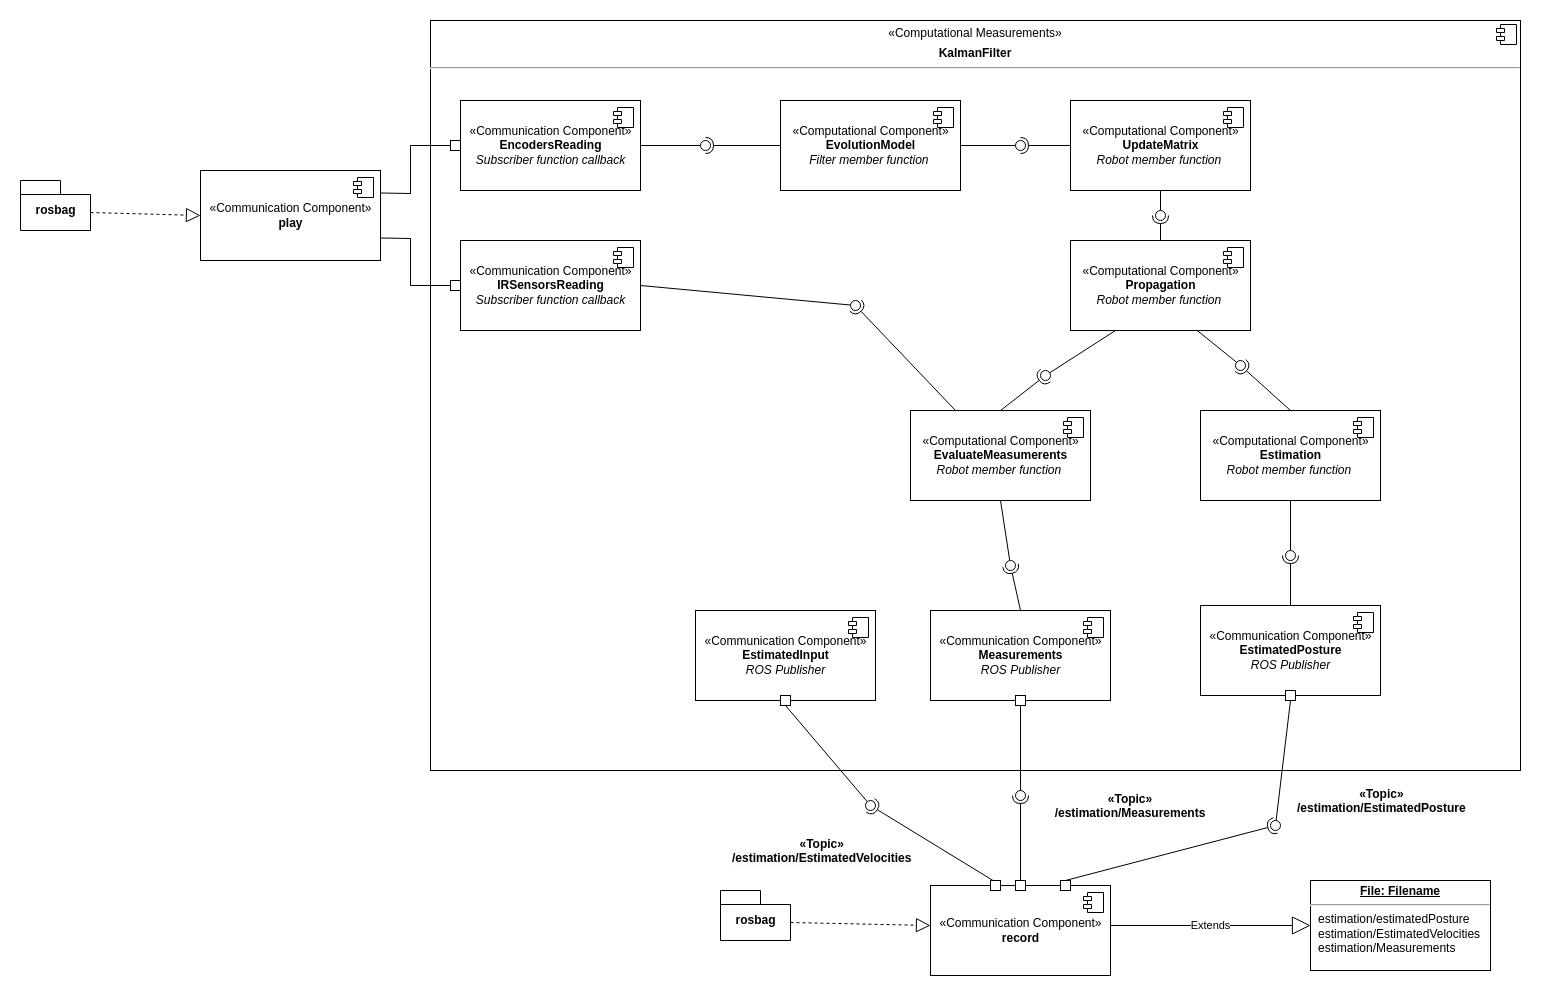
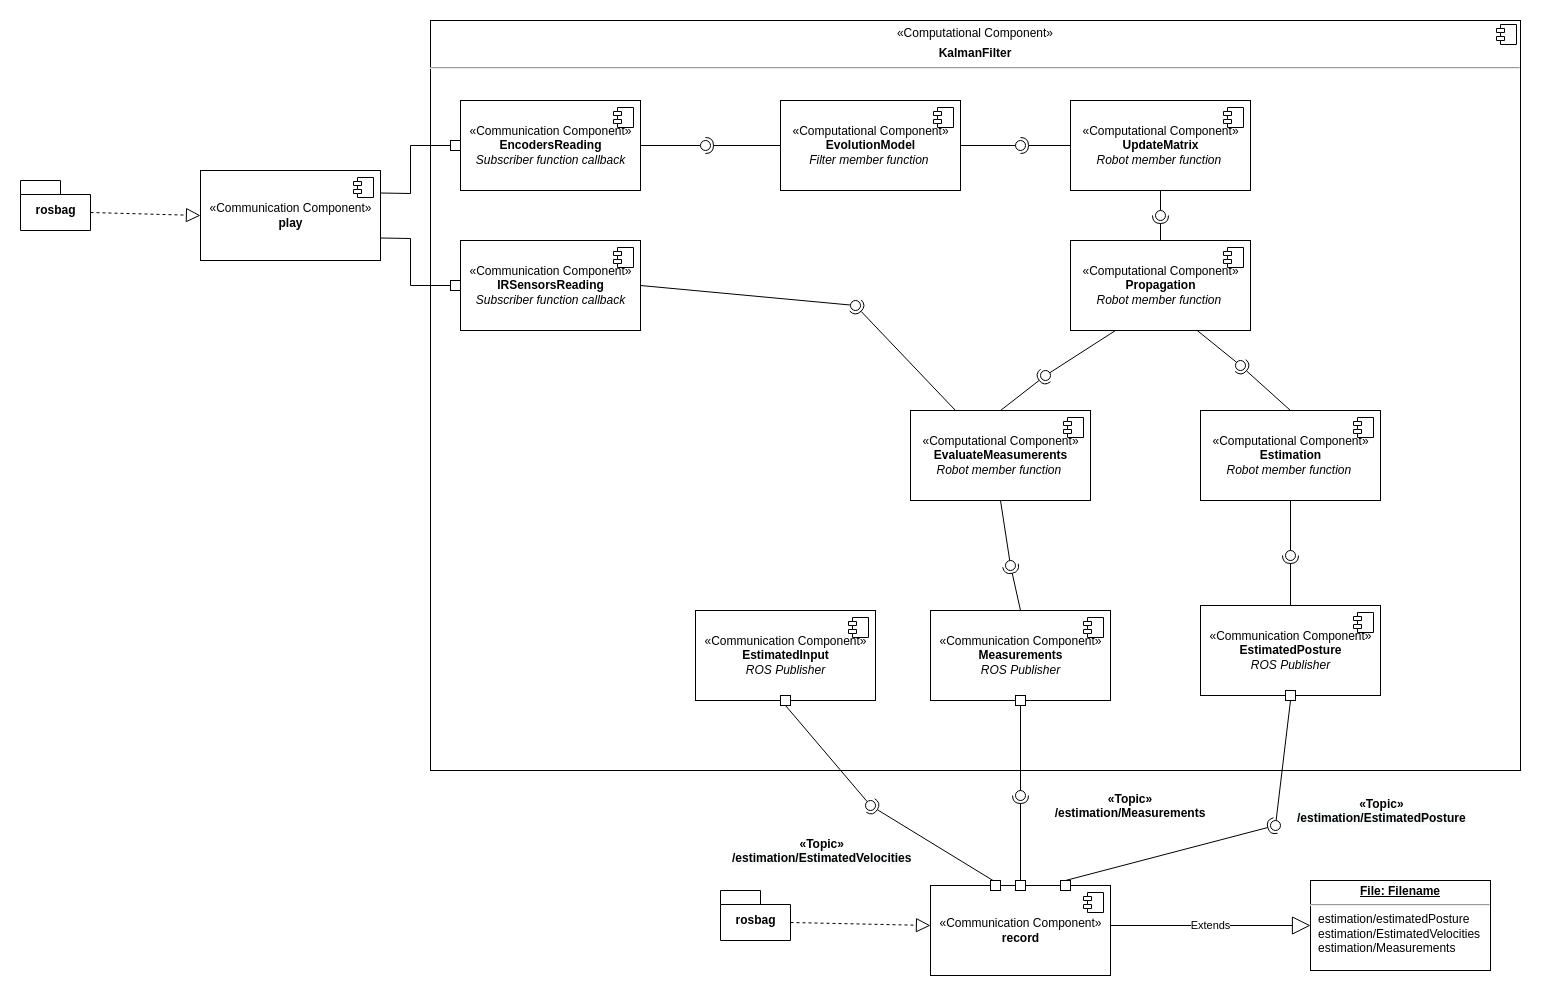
(520, 21) -> (510, 21)
(1386, 801) -> (1386, 811)
